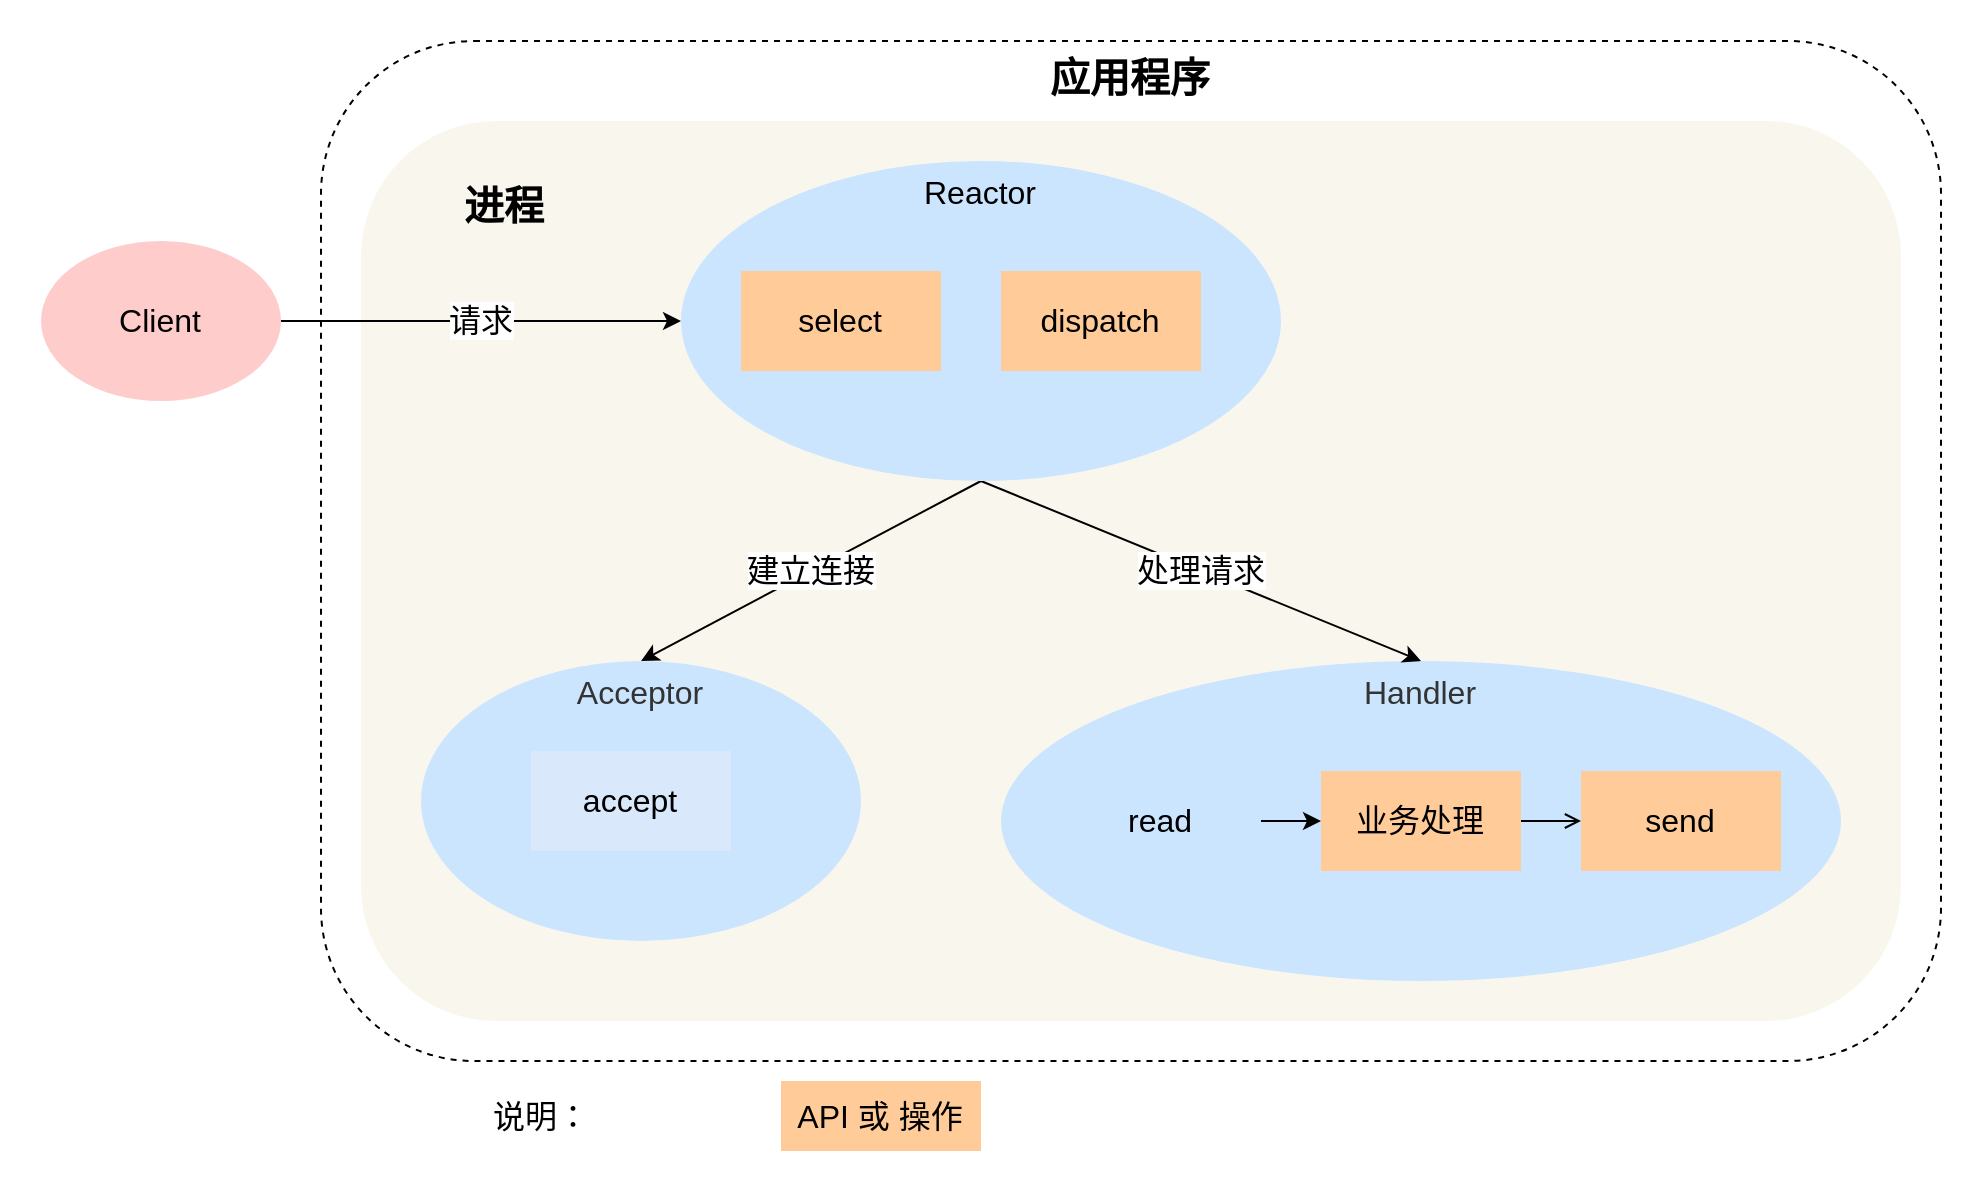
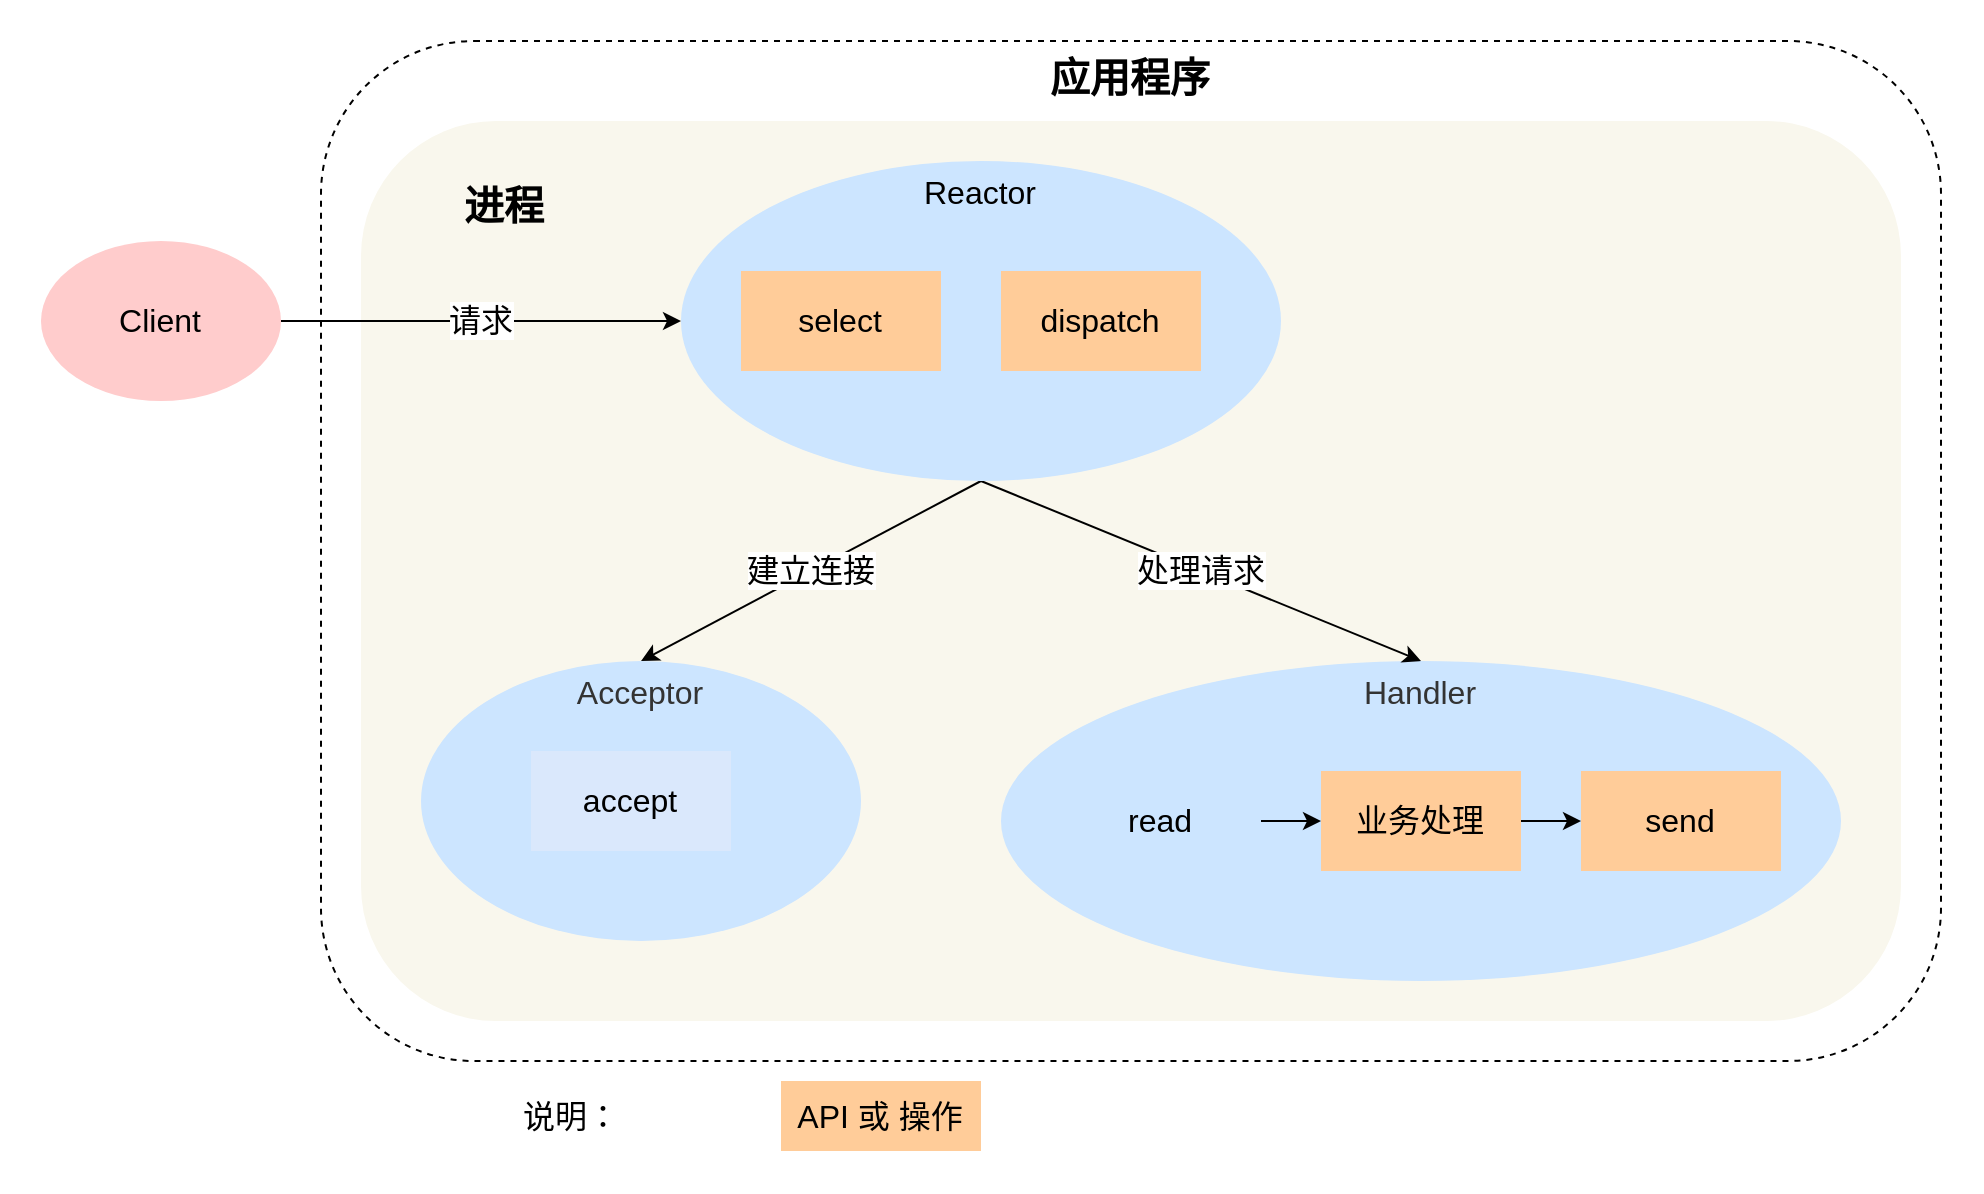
(1568, 821) -> (1566, 821)
(541, 1116) -> (571, 1116)
